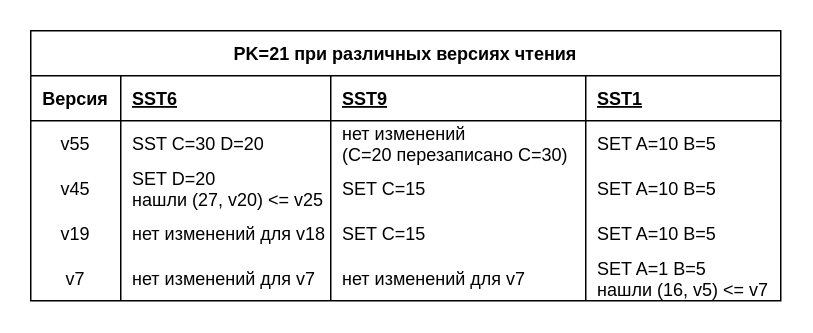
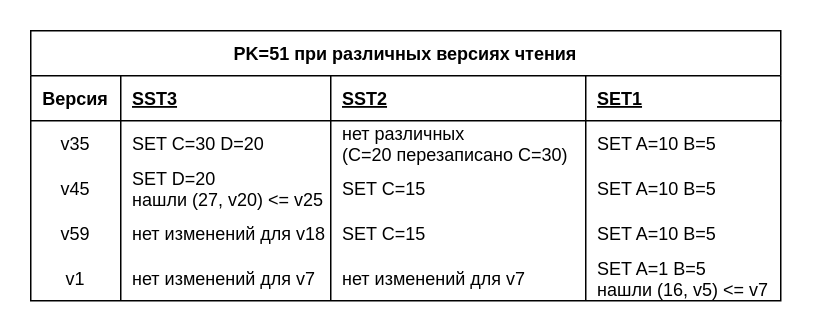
(405, 54) -> (405, 54)
(152, 99) -> (152, 99)
(362, 99) -> (362, 99)
(617, 99) -> (617, 99)
(405, 134) -> (405, 134)
(75, 144) -> (75, 144)
(193, 144) -> (193, 144)
(75, 234) -> (75, 234)
(75, 279) -> (75, 279)
